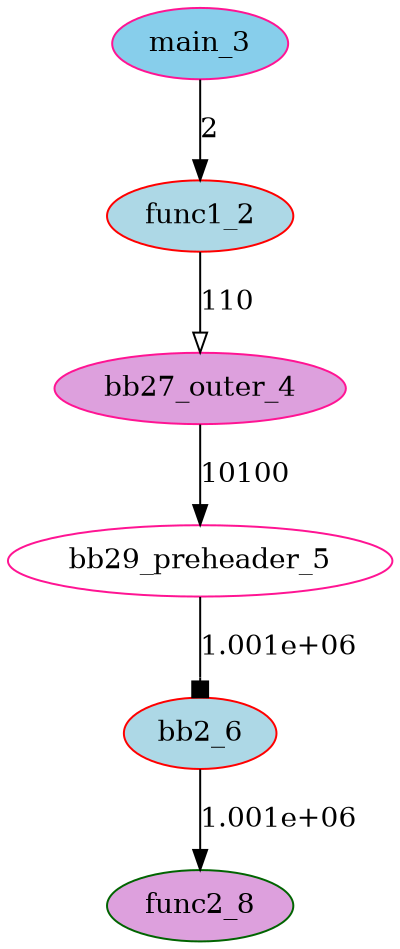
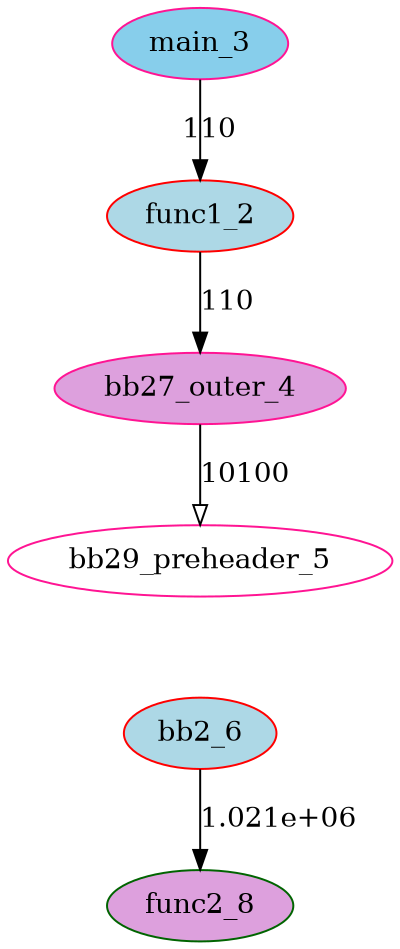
(210, 130) -> (210, 130)
(200, 292) -> (200, 292)
(200, 465) -> (200, 465)
(200, 637) -> none
(278, 820) -> (278, 820)
